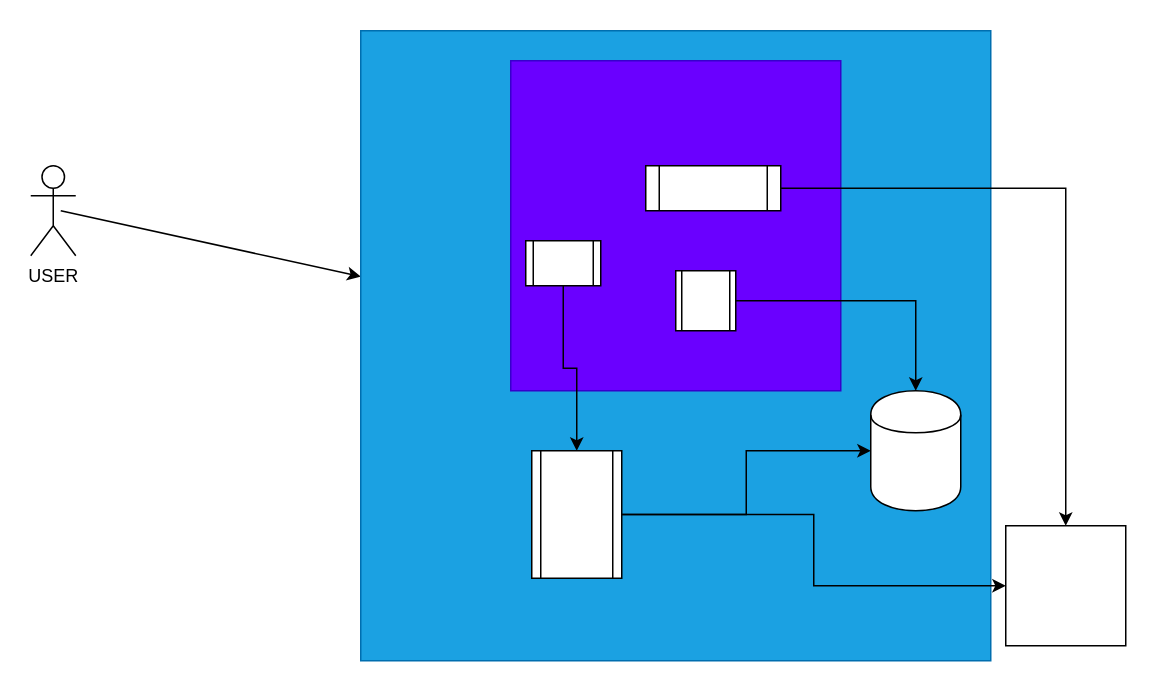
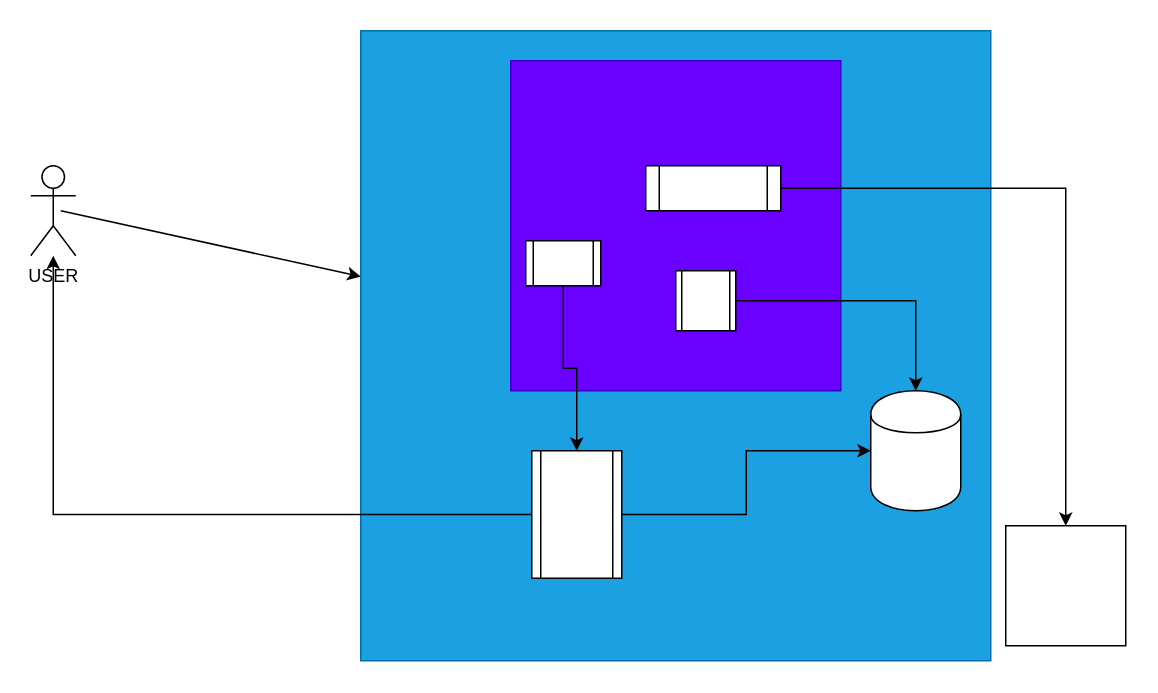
(836, 586) -> (168, 515)
